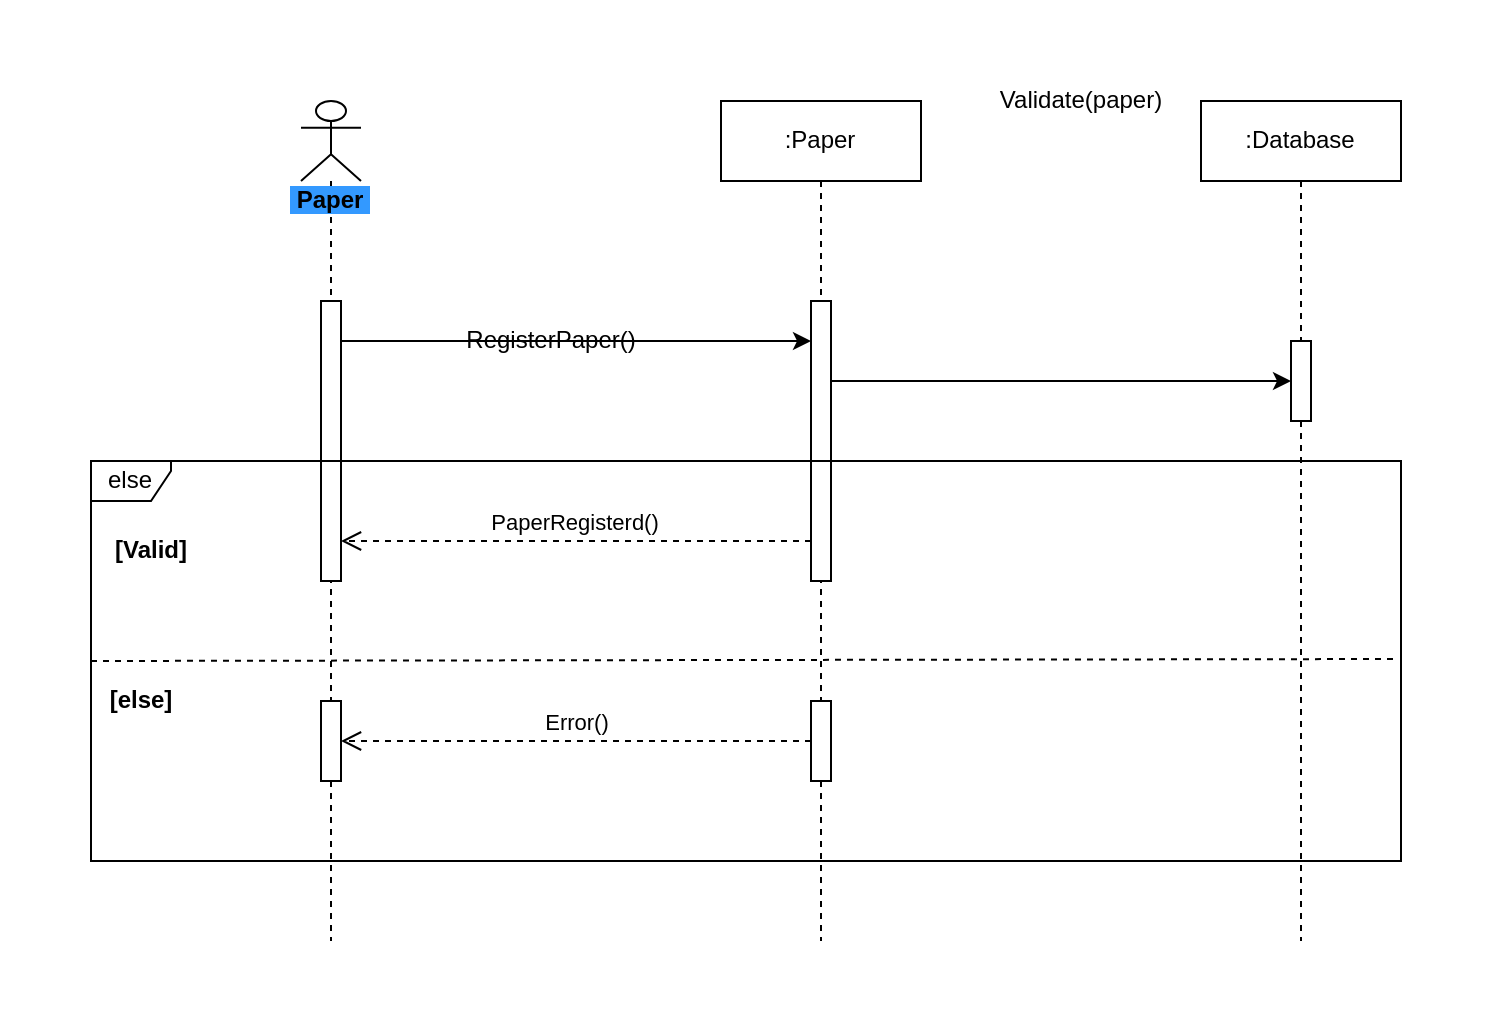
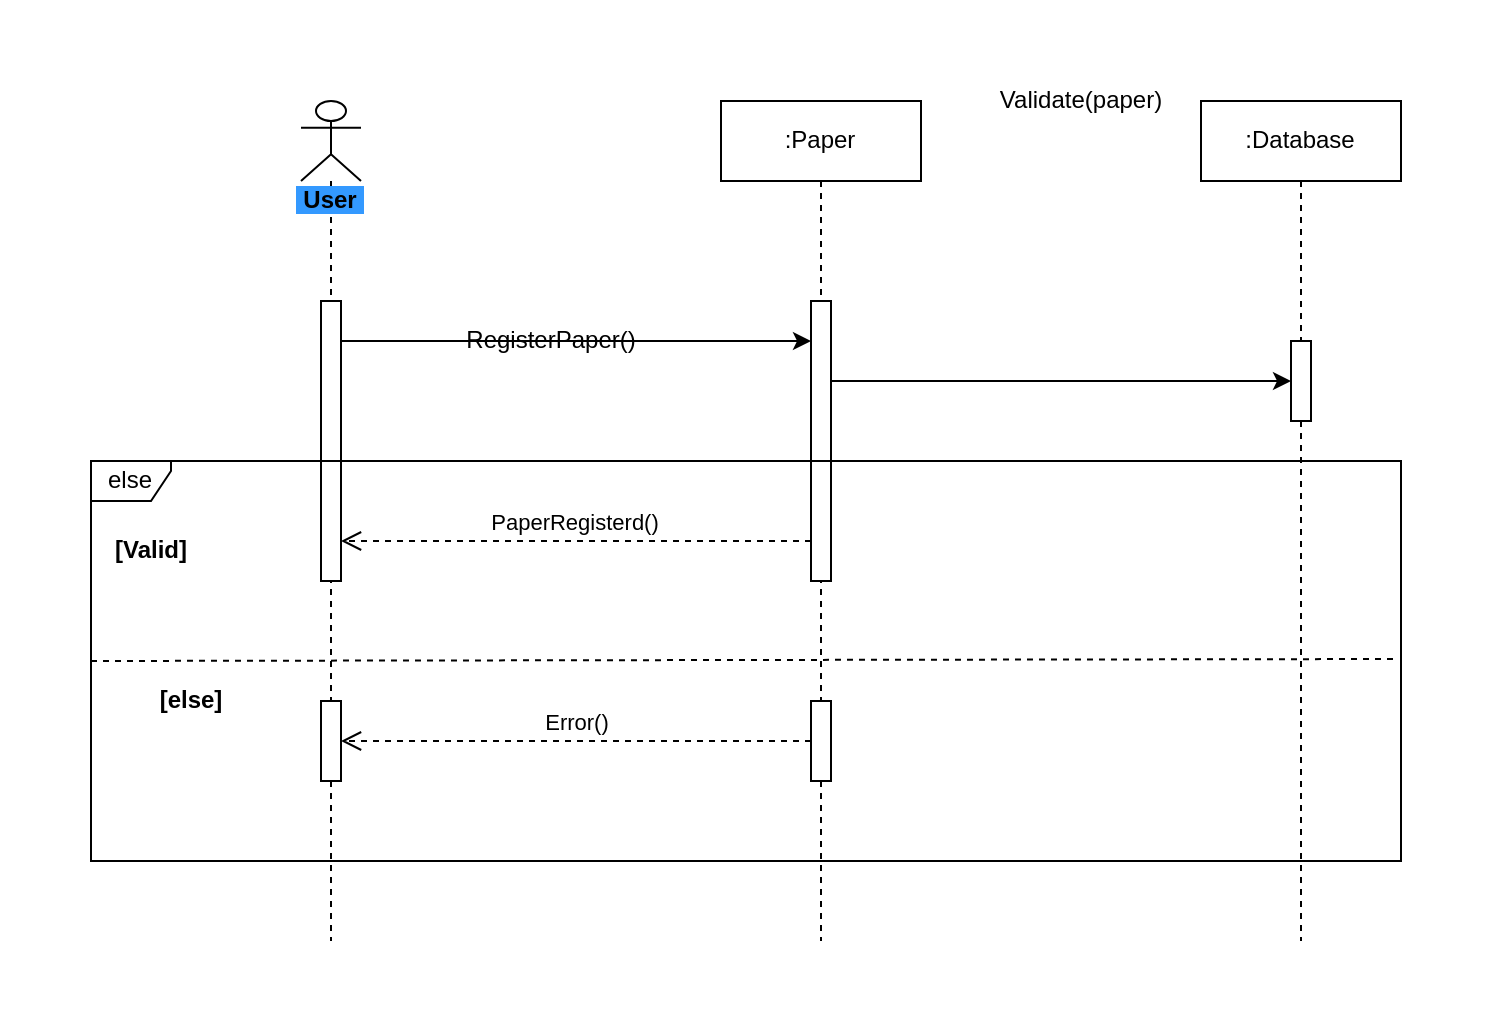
(331, 216) -> (331, 201)
(141, 701) -> (191, 701)
